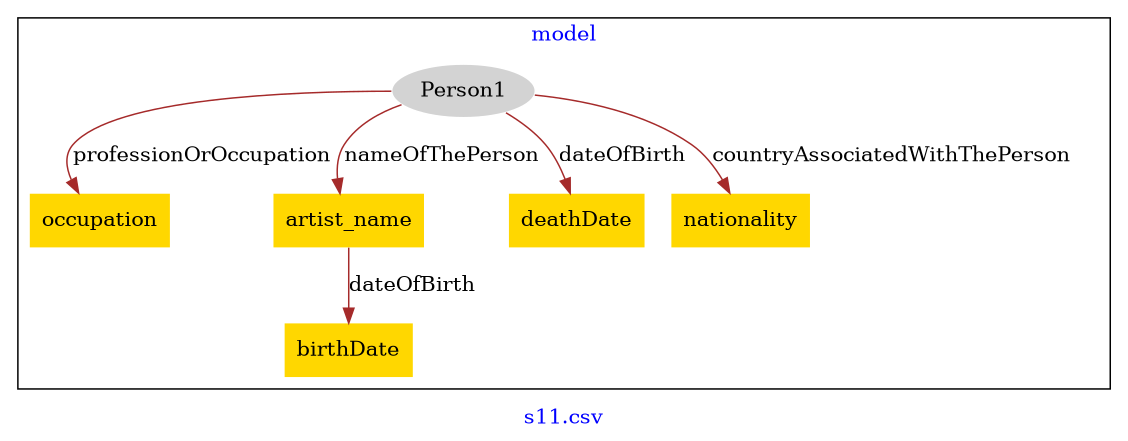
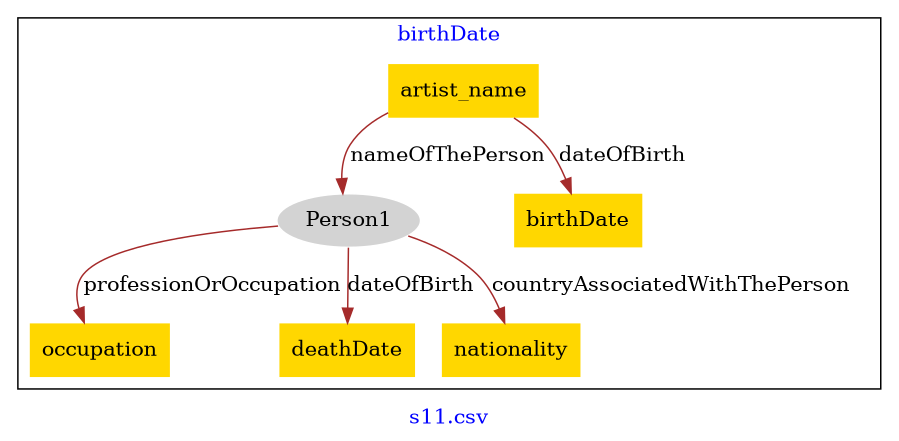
(564, 35) -> (449, 35)
(356, 131) -> (354, 139)
